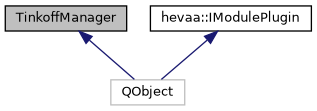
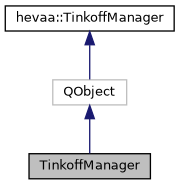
(231, 18) -> (90, 18)
(112, 60) -> (90, 136)
